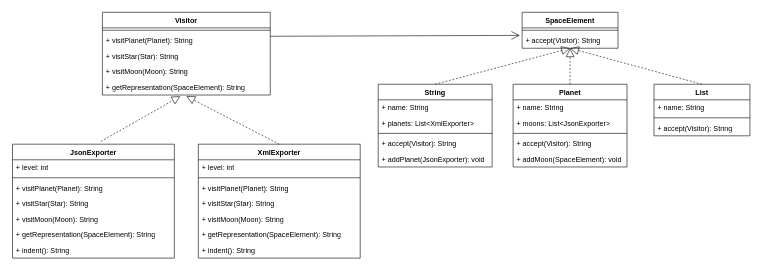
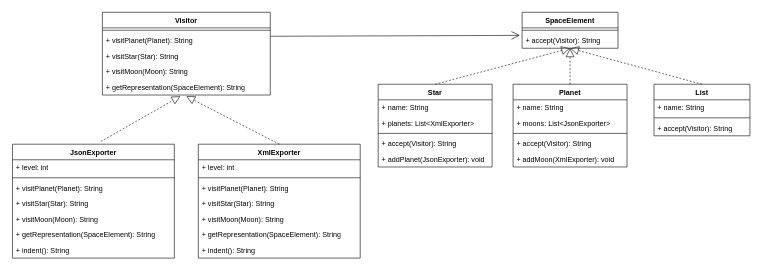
(435, 93) -> (435, 93)
(571, 160) -> (569, 160)
